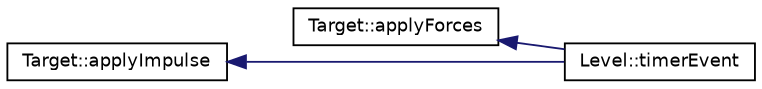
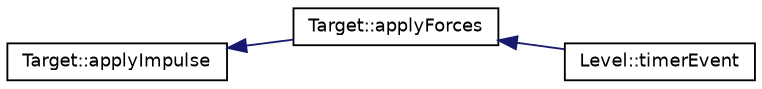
(405, 62) -> (270, 43)
